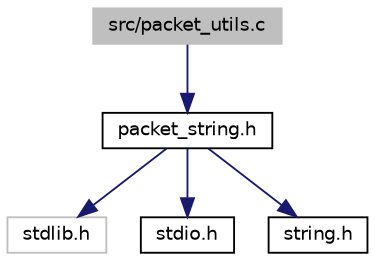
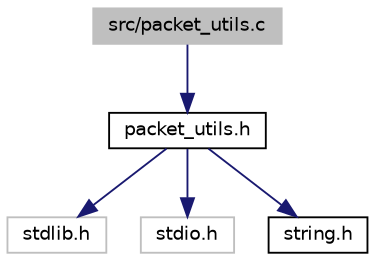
(187, 131) -> (187, 131)
(187, 235) -> (187, 235)
